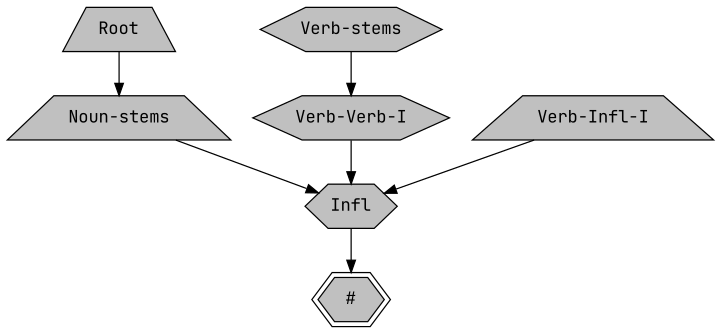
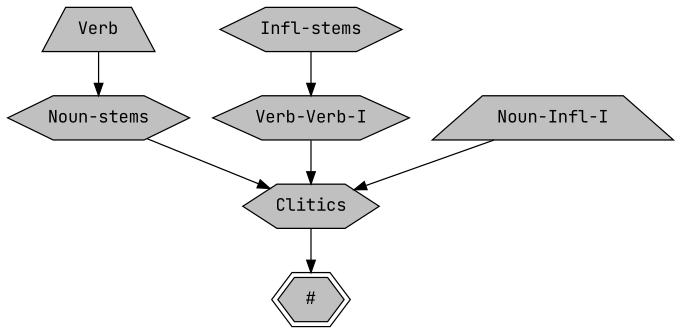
(119, 29) -> (99, 29)
(351, 29) -> (311, 29)
(119, 118) -> (99, 118)
(593, 118) -> (553, 118)
(351, 206) -> (311, 206)
